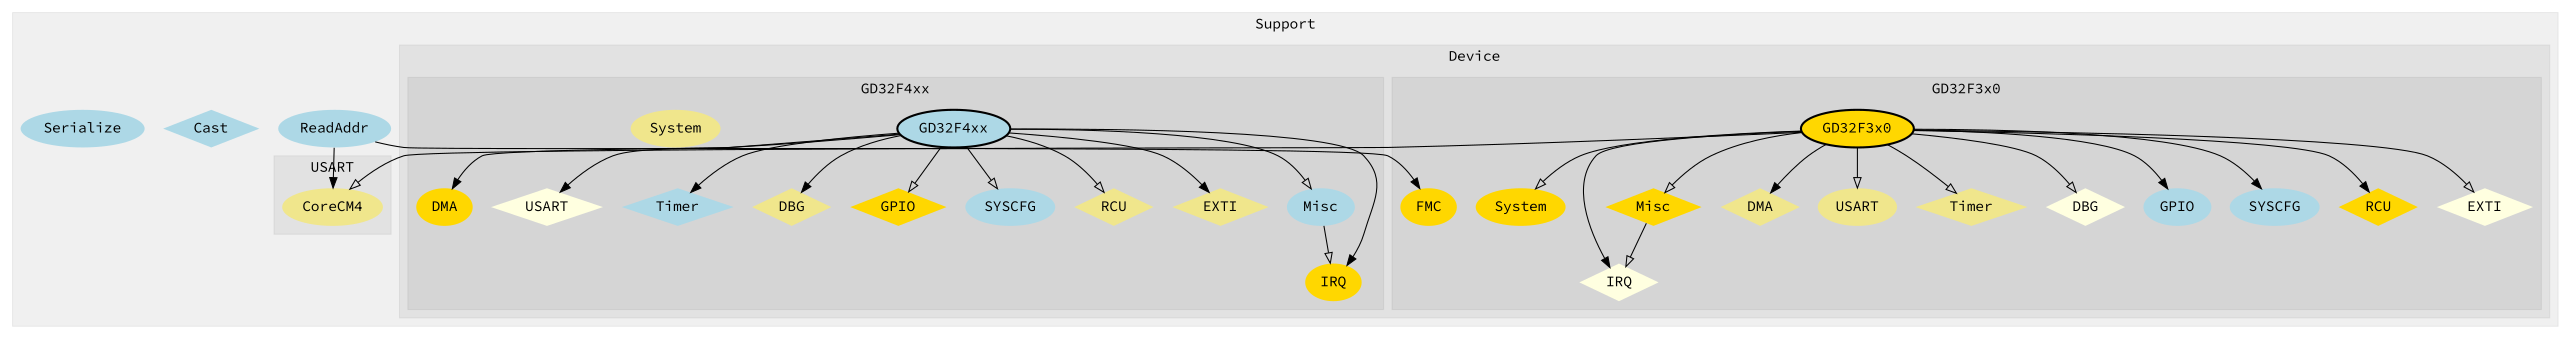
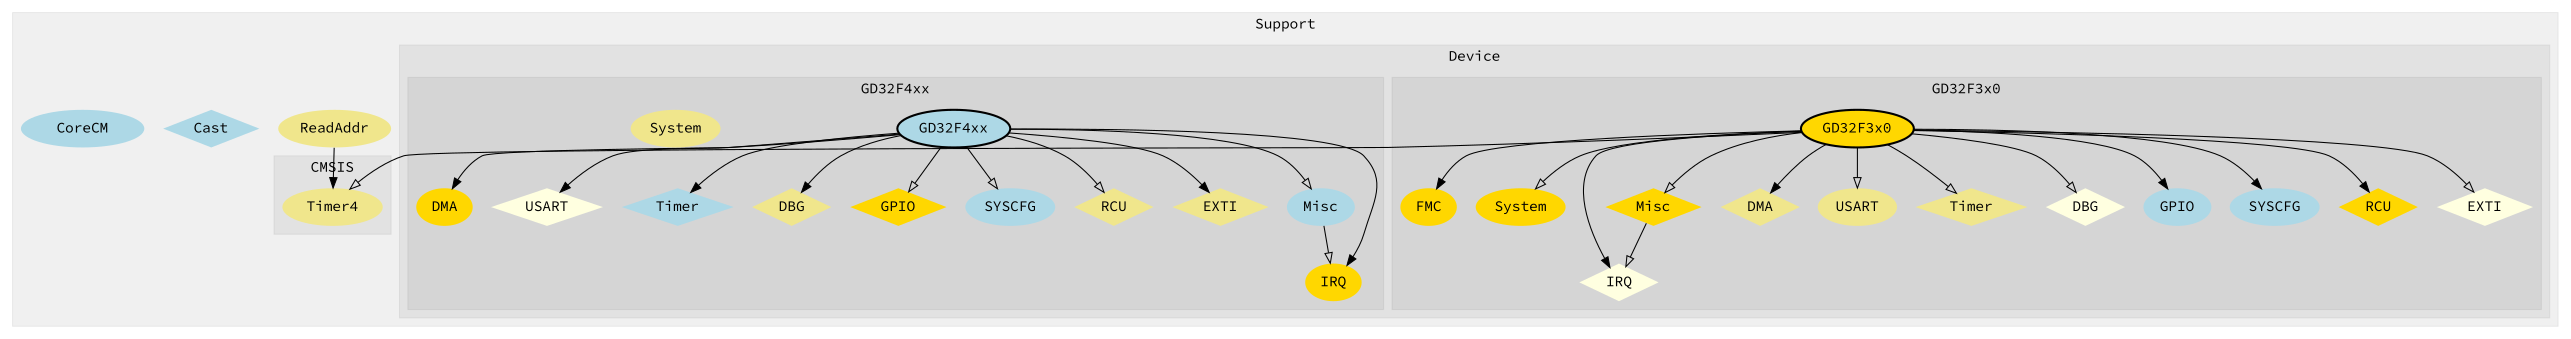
(83, 129) -> (83, 129)
(335, 129) -> (335, 129)
(899, 149) -> (1616, 138)
(333, 168) -> (333, 168)
(333, 207) -> (333, 207)
